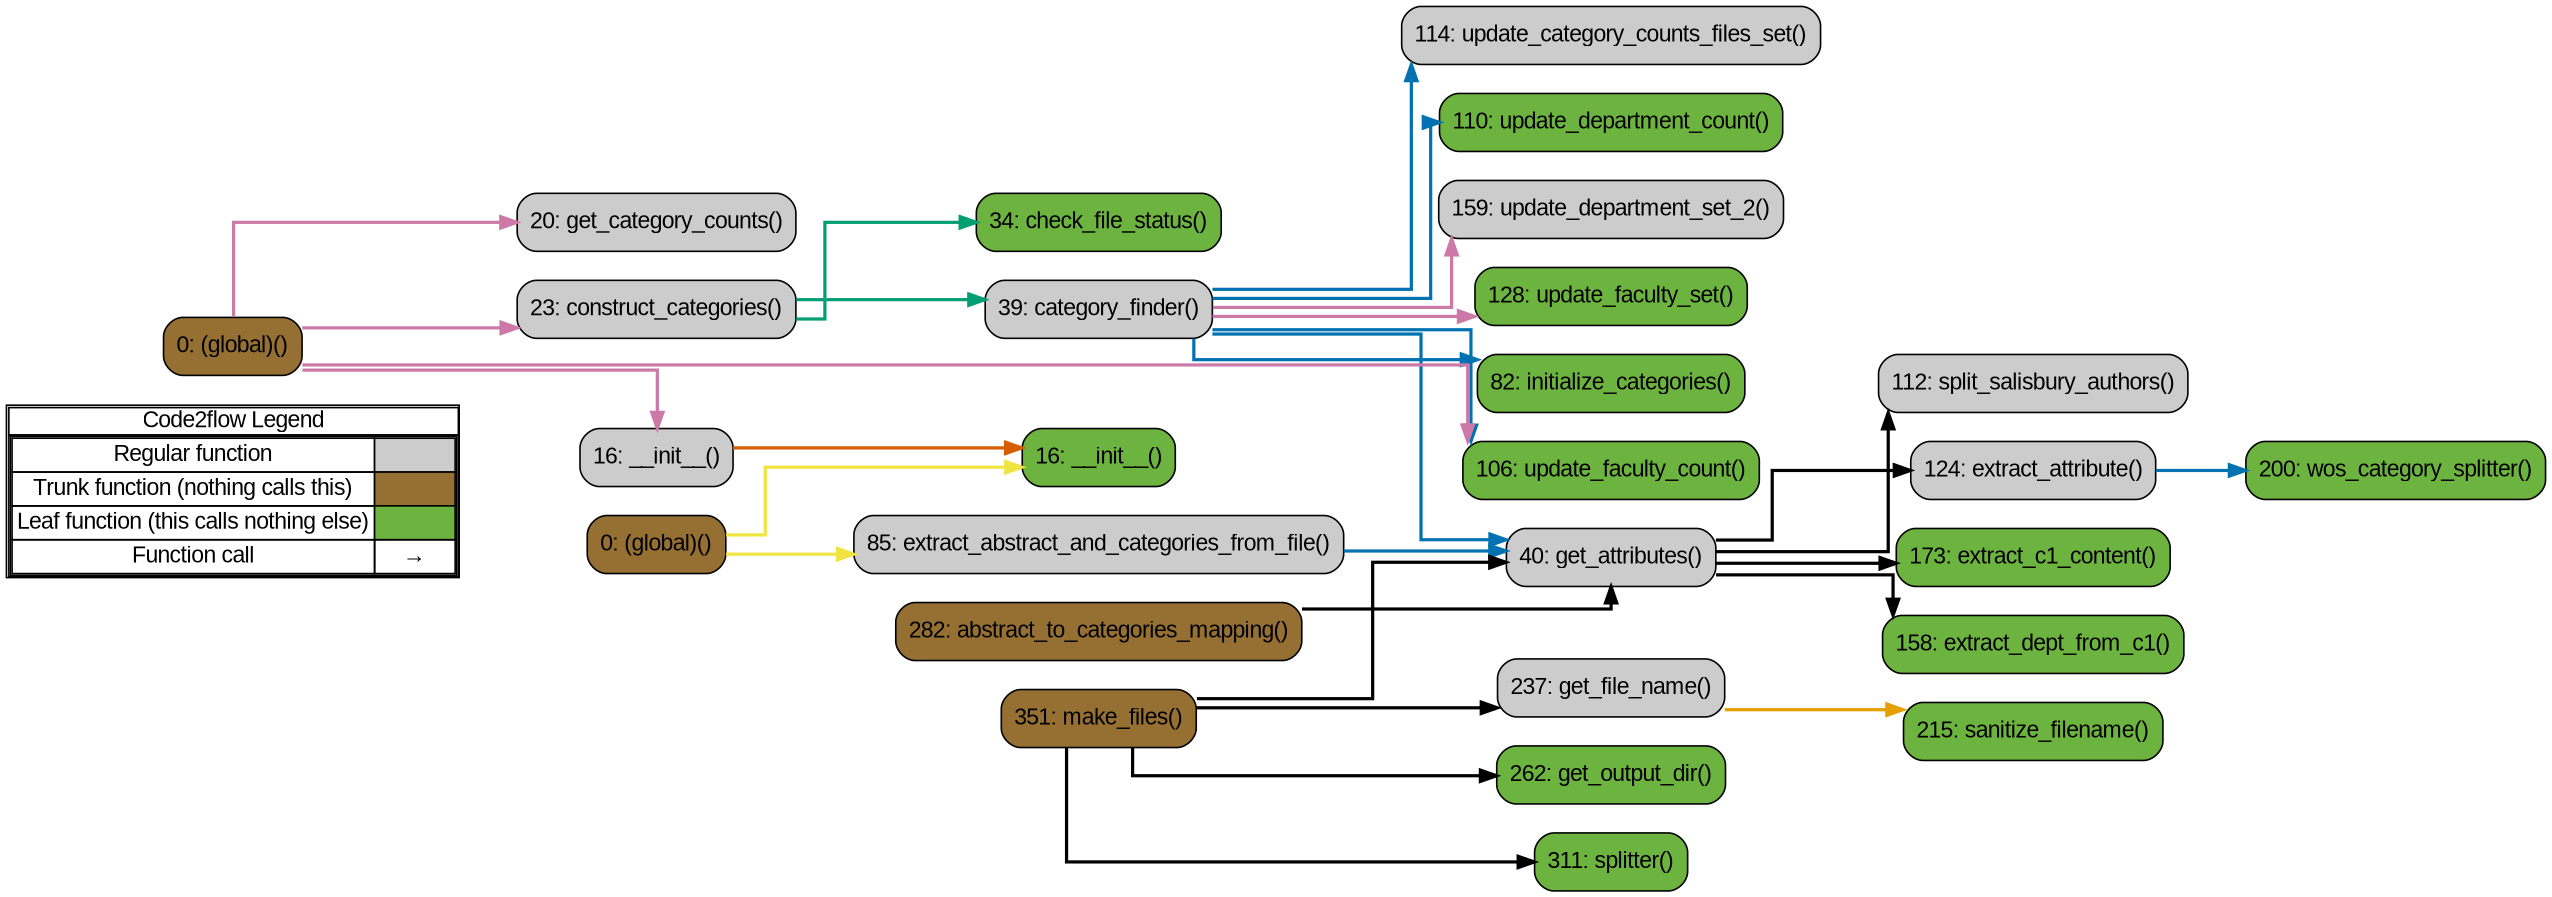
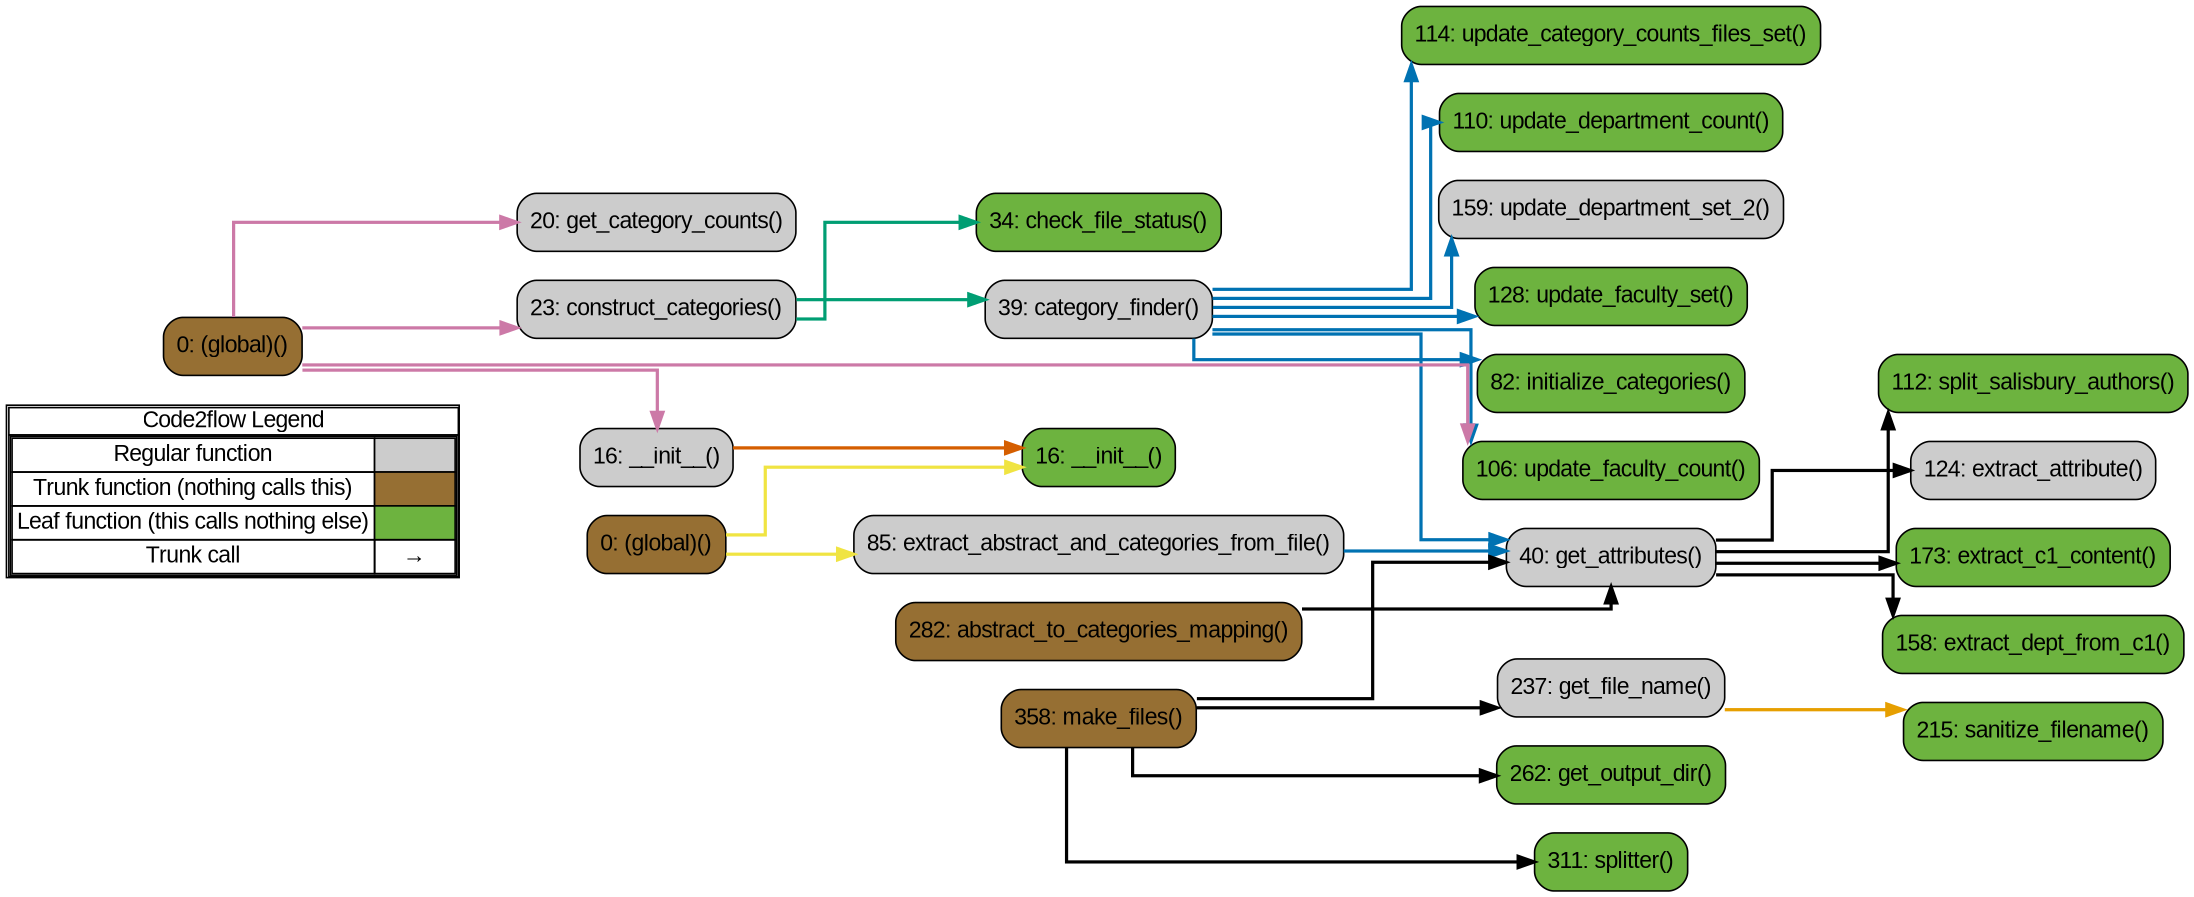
(1611, 35) -> (1611, 35)
(1358, 307) -> (1358, 307)
(1335, 316) -> (1335, 316)
(2033, 383) -> (2033, 383)
(2396, 470) -> none
(193, 556) -> (193, 556)
(1099, 719) -> (1099, 719)
